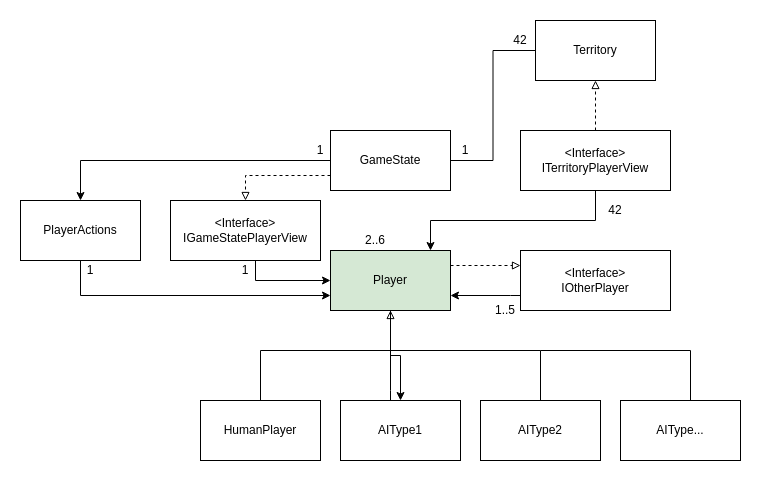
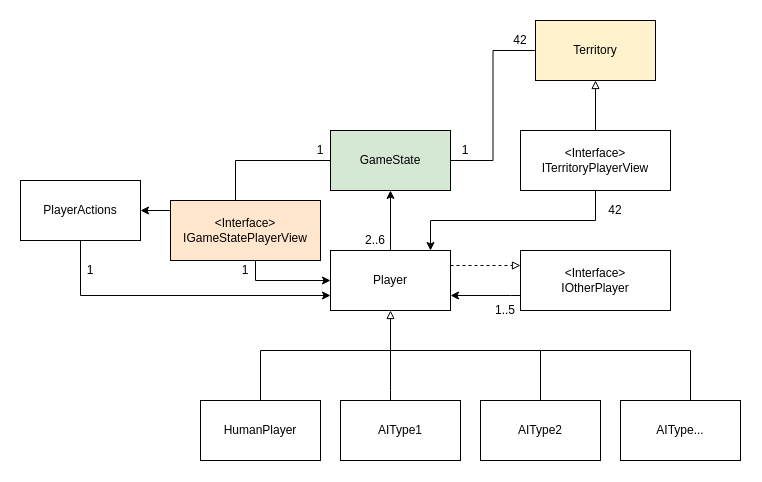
(596, 51) -> (596, 51)
(596, 109) -> (596, 109)
(391, 161) -> (391, 161)
(281, 176) -> none
(81, 231) -> (81, 211)
(246, 231) -> (246, 231)
(391, 281) -> (391, 281)
(401, 370) -> (391, 224)
